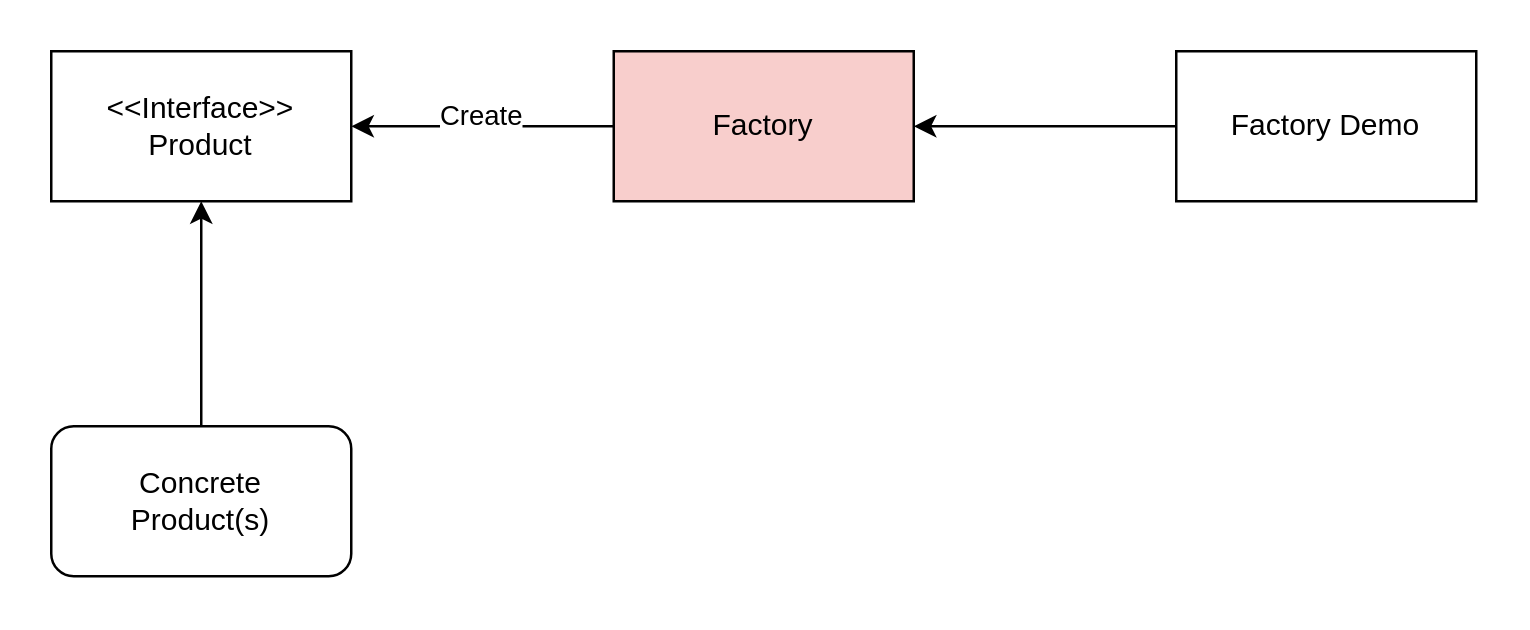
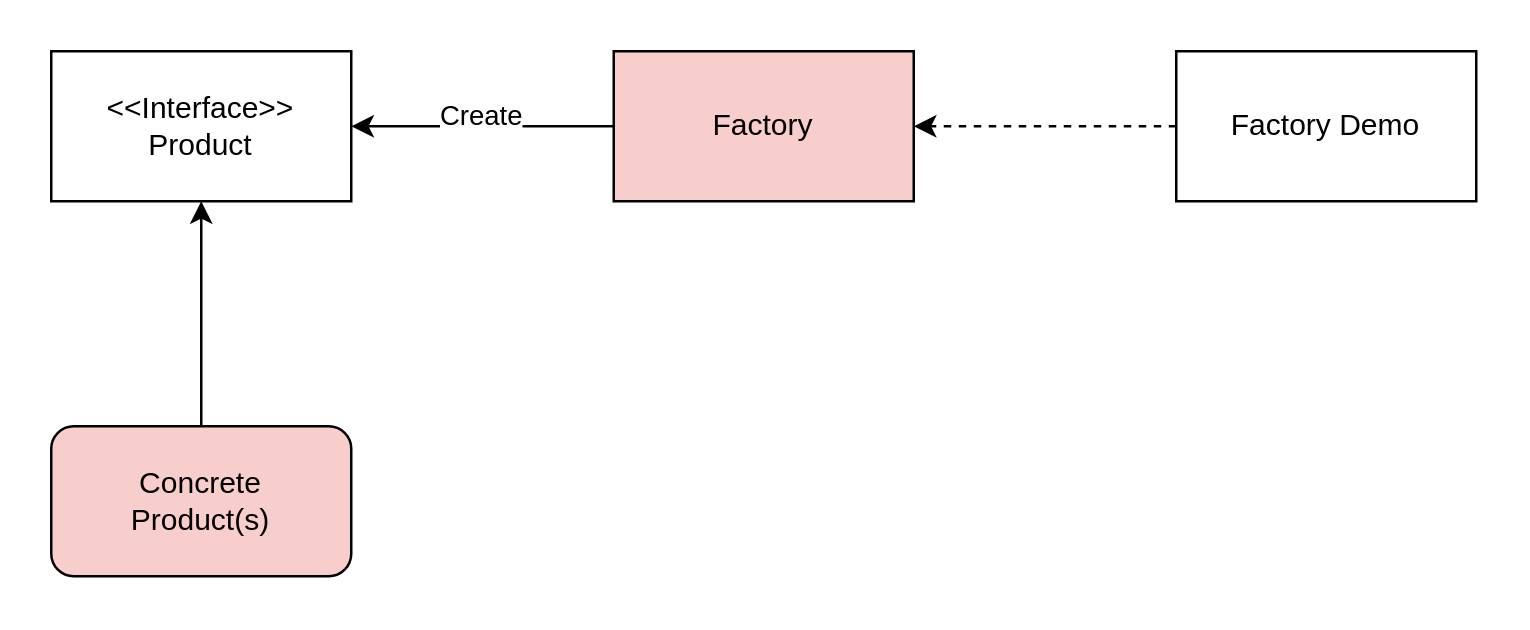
(1054, 126) -> (1054, 126)
(201, 501) -> (201, 501)
